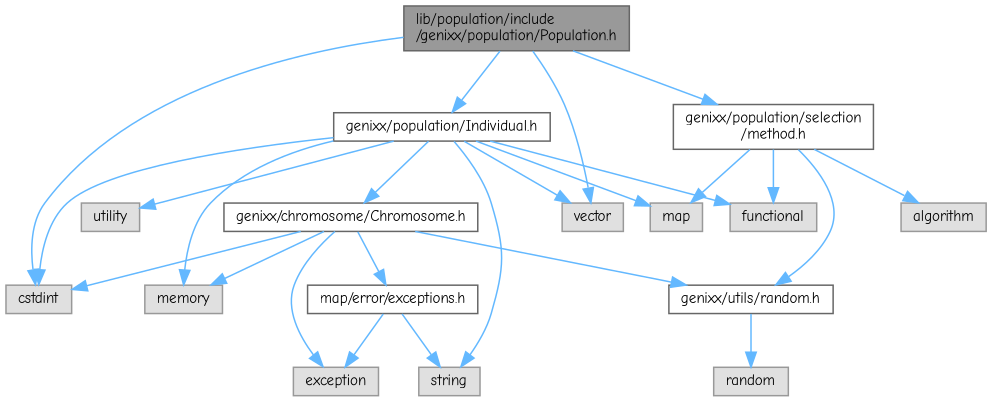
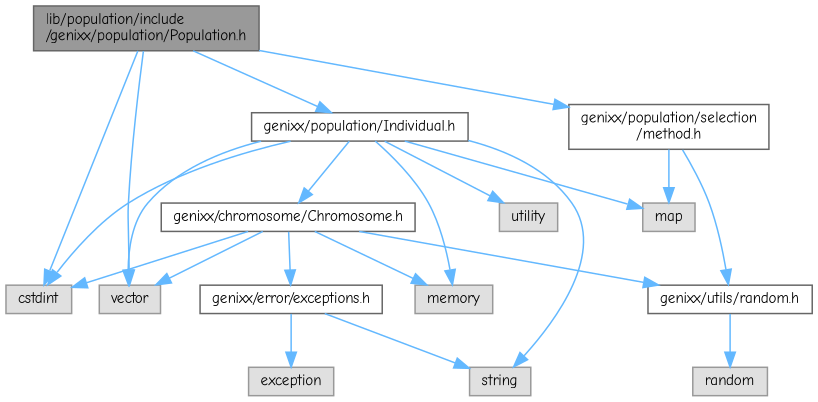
(773, 217) -> none
(944, 217) -> none
(293, 289) -> (216, 255)
(393, 299) -> (291, 299)
